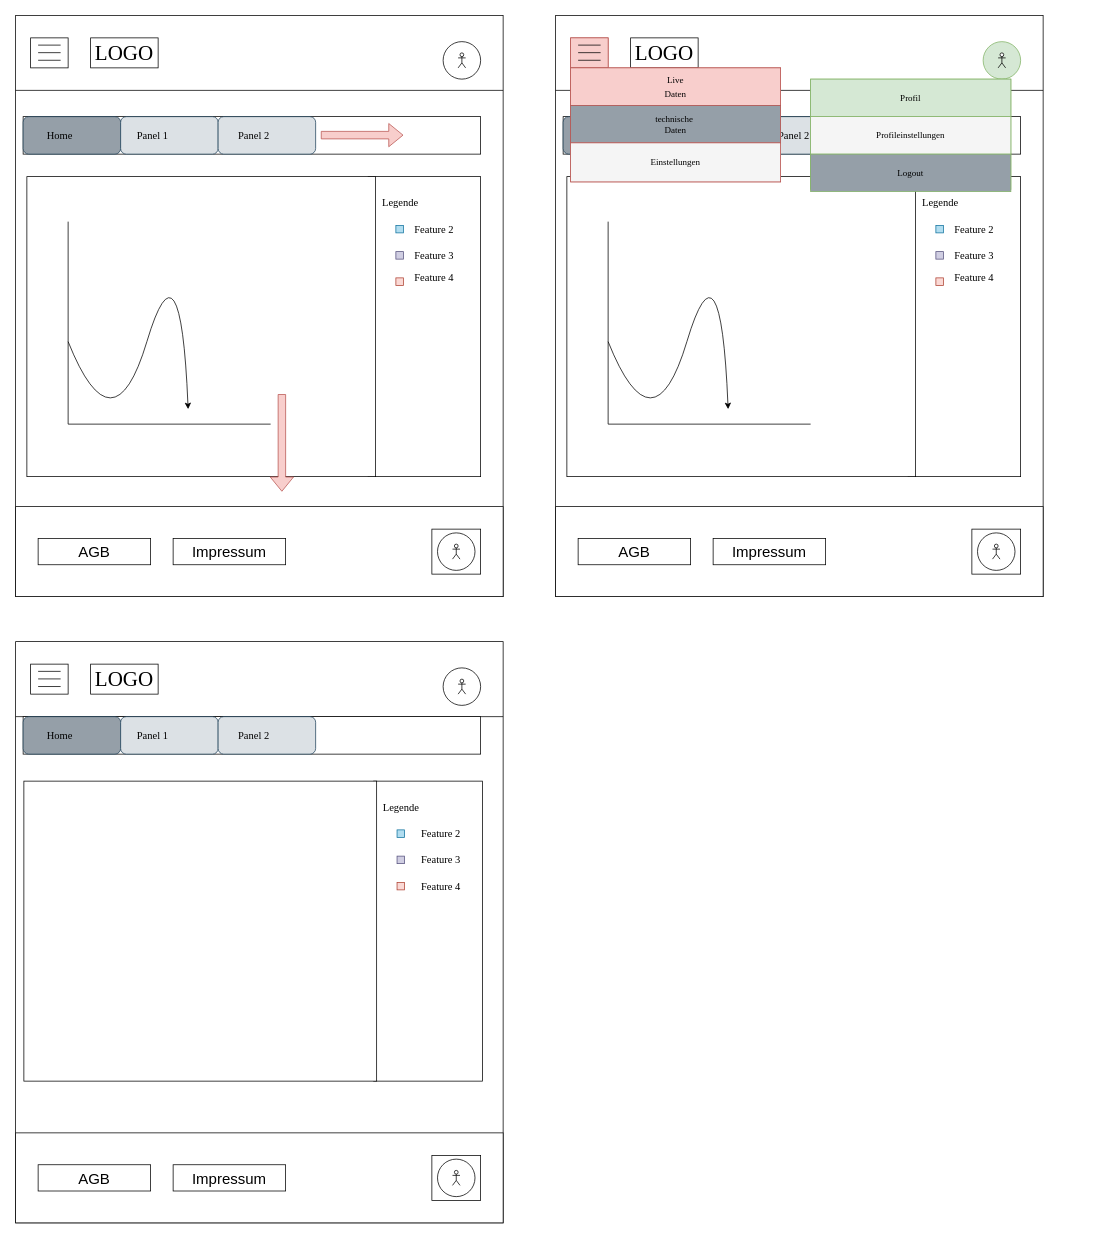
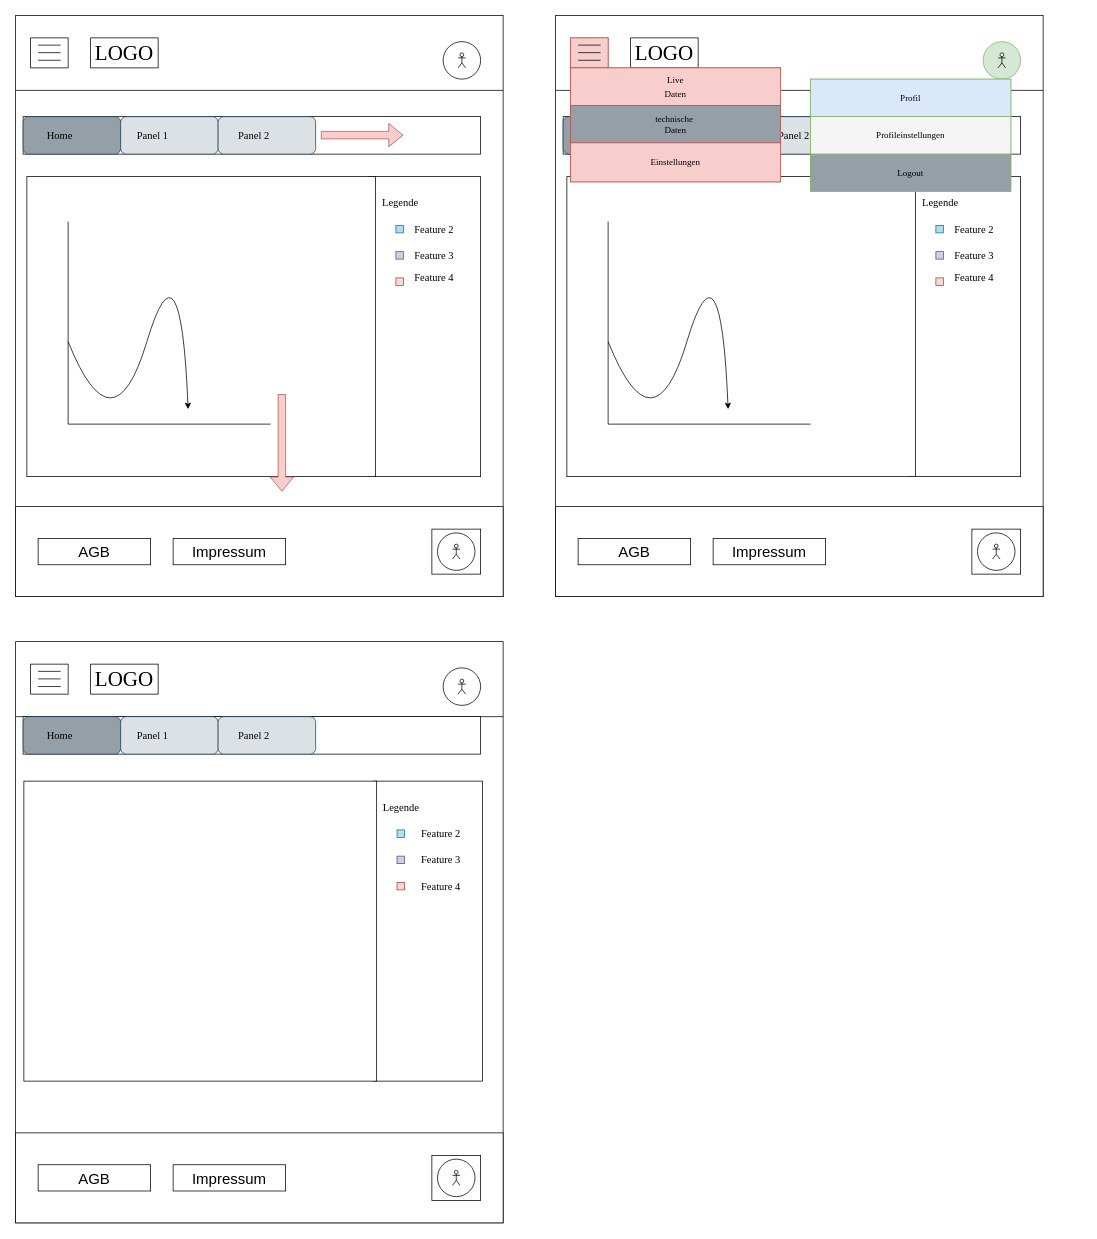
(911, 98) -> (911, 98)
(675, 162) -> (675, 162)
